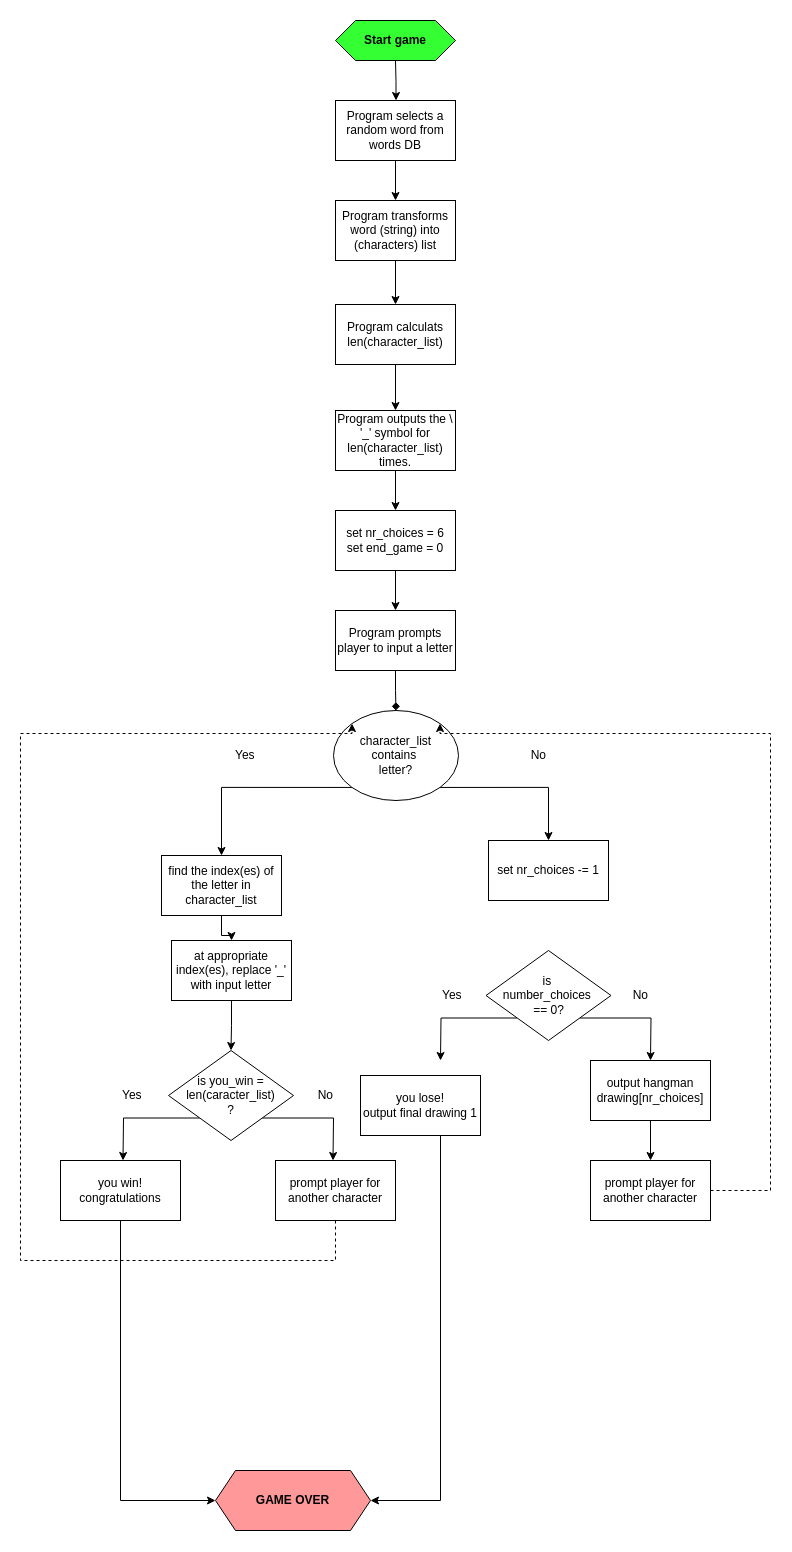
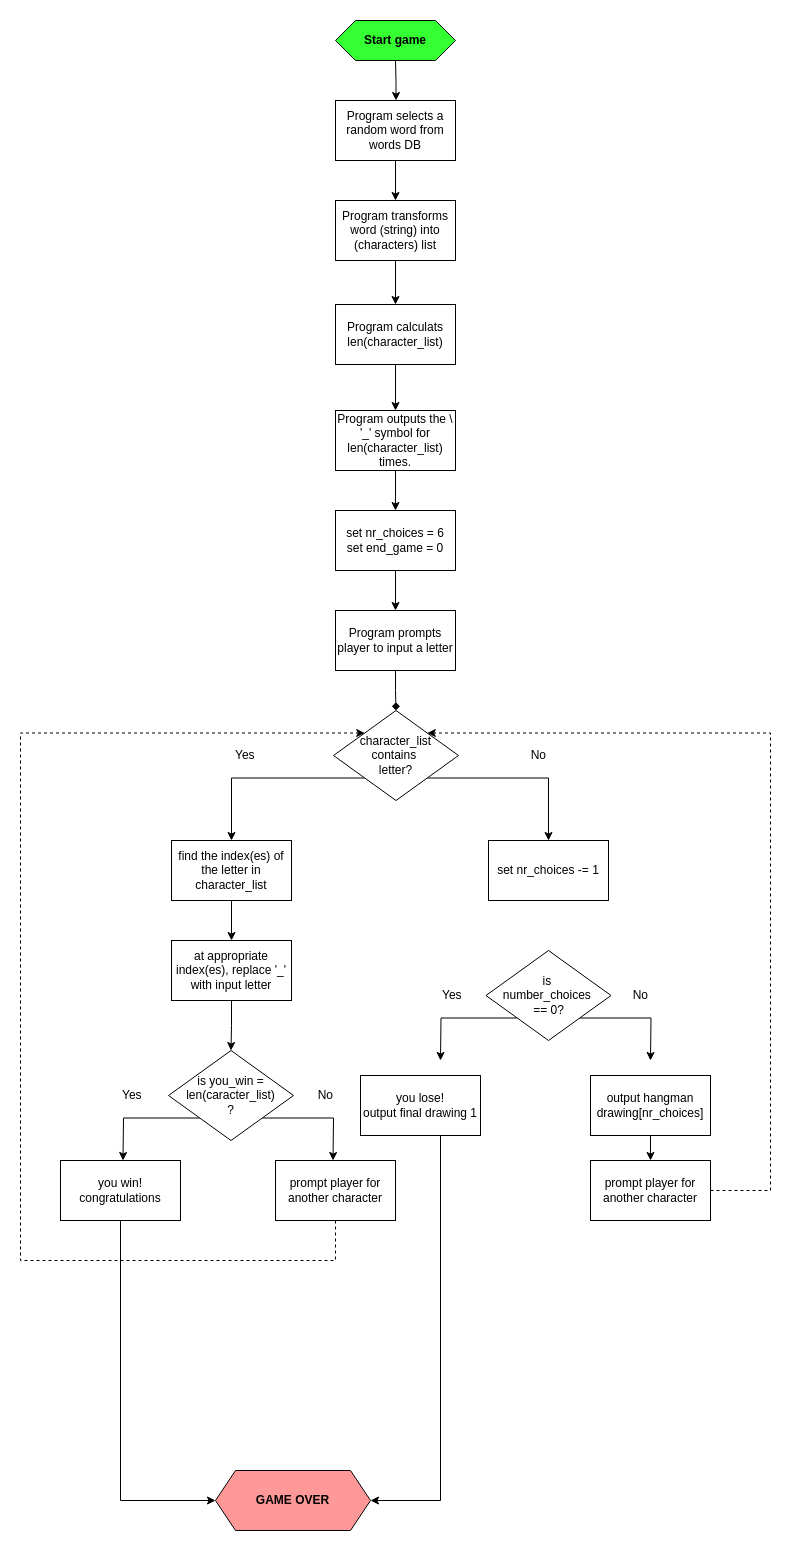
(396, 756) -> (396, 756)
(222, 886) -> (232, 871)
(651, 1091) -> (651, 1106)
